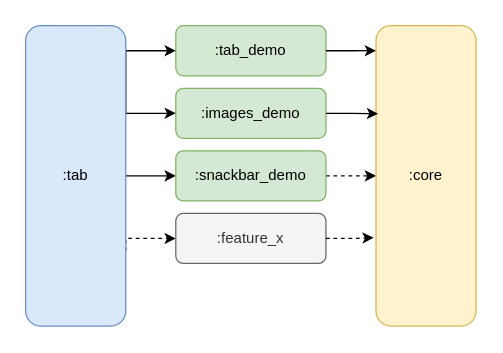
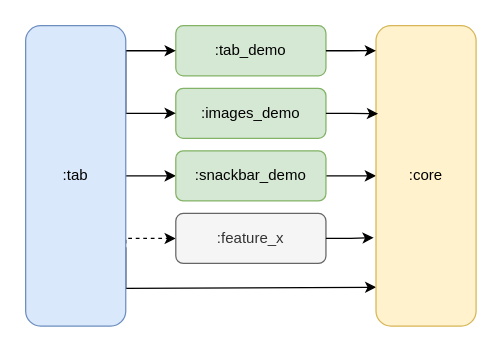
(346, 176) -> (346, 176)
(346, 238) -> (346, 238)
none -> (246, 288)
